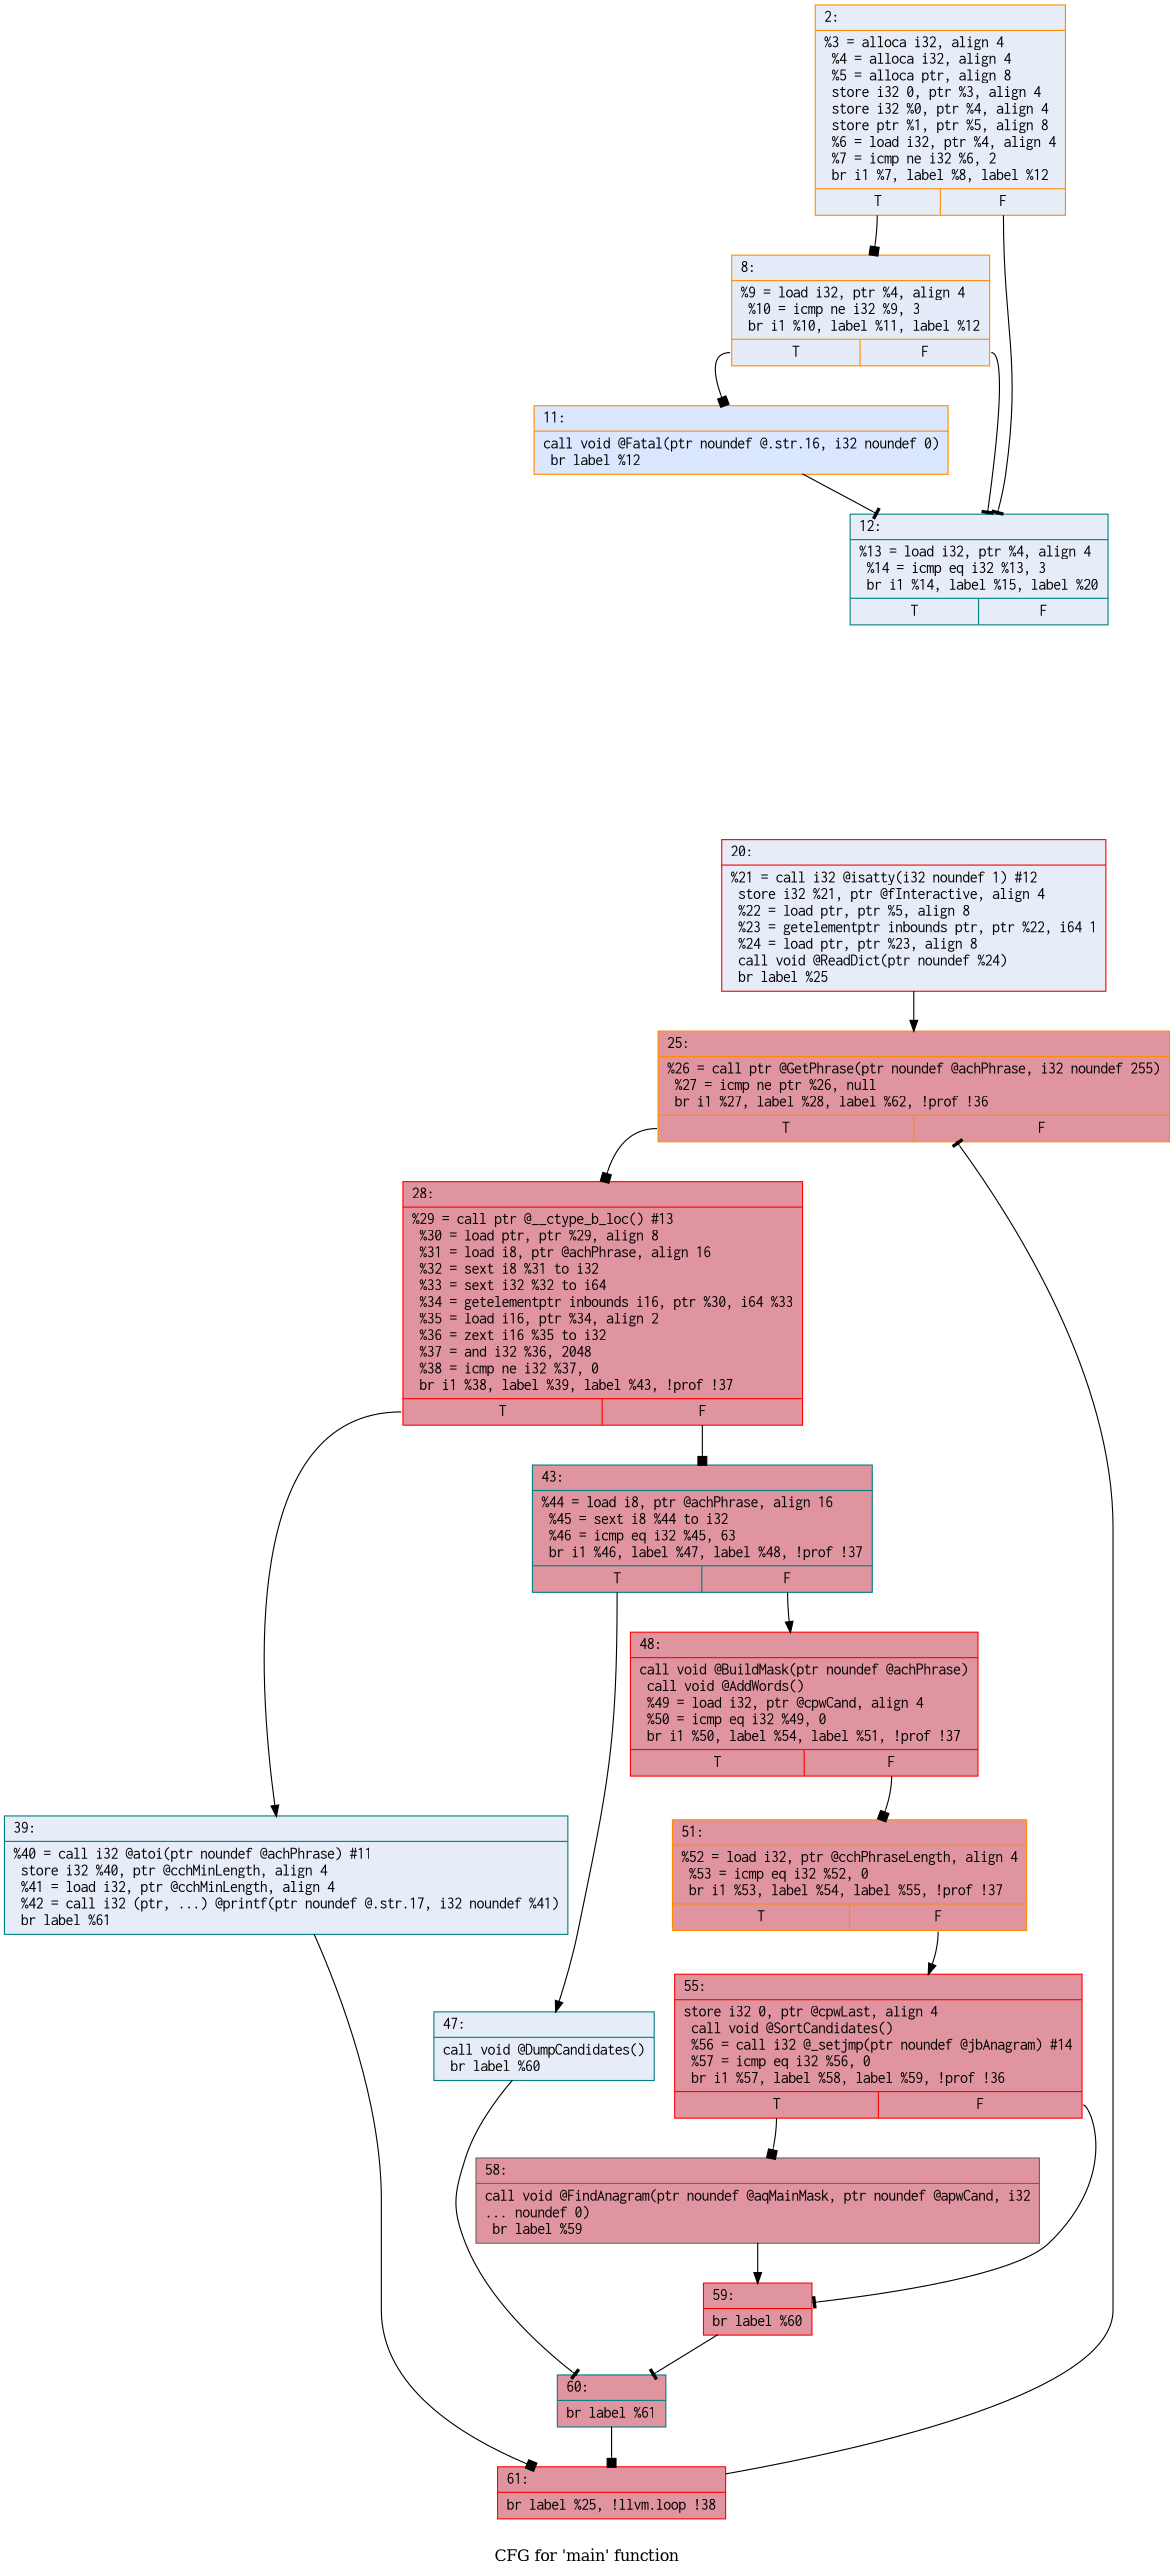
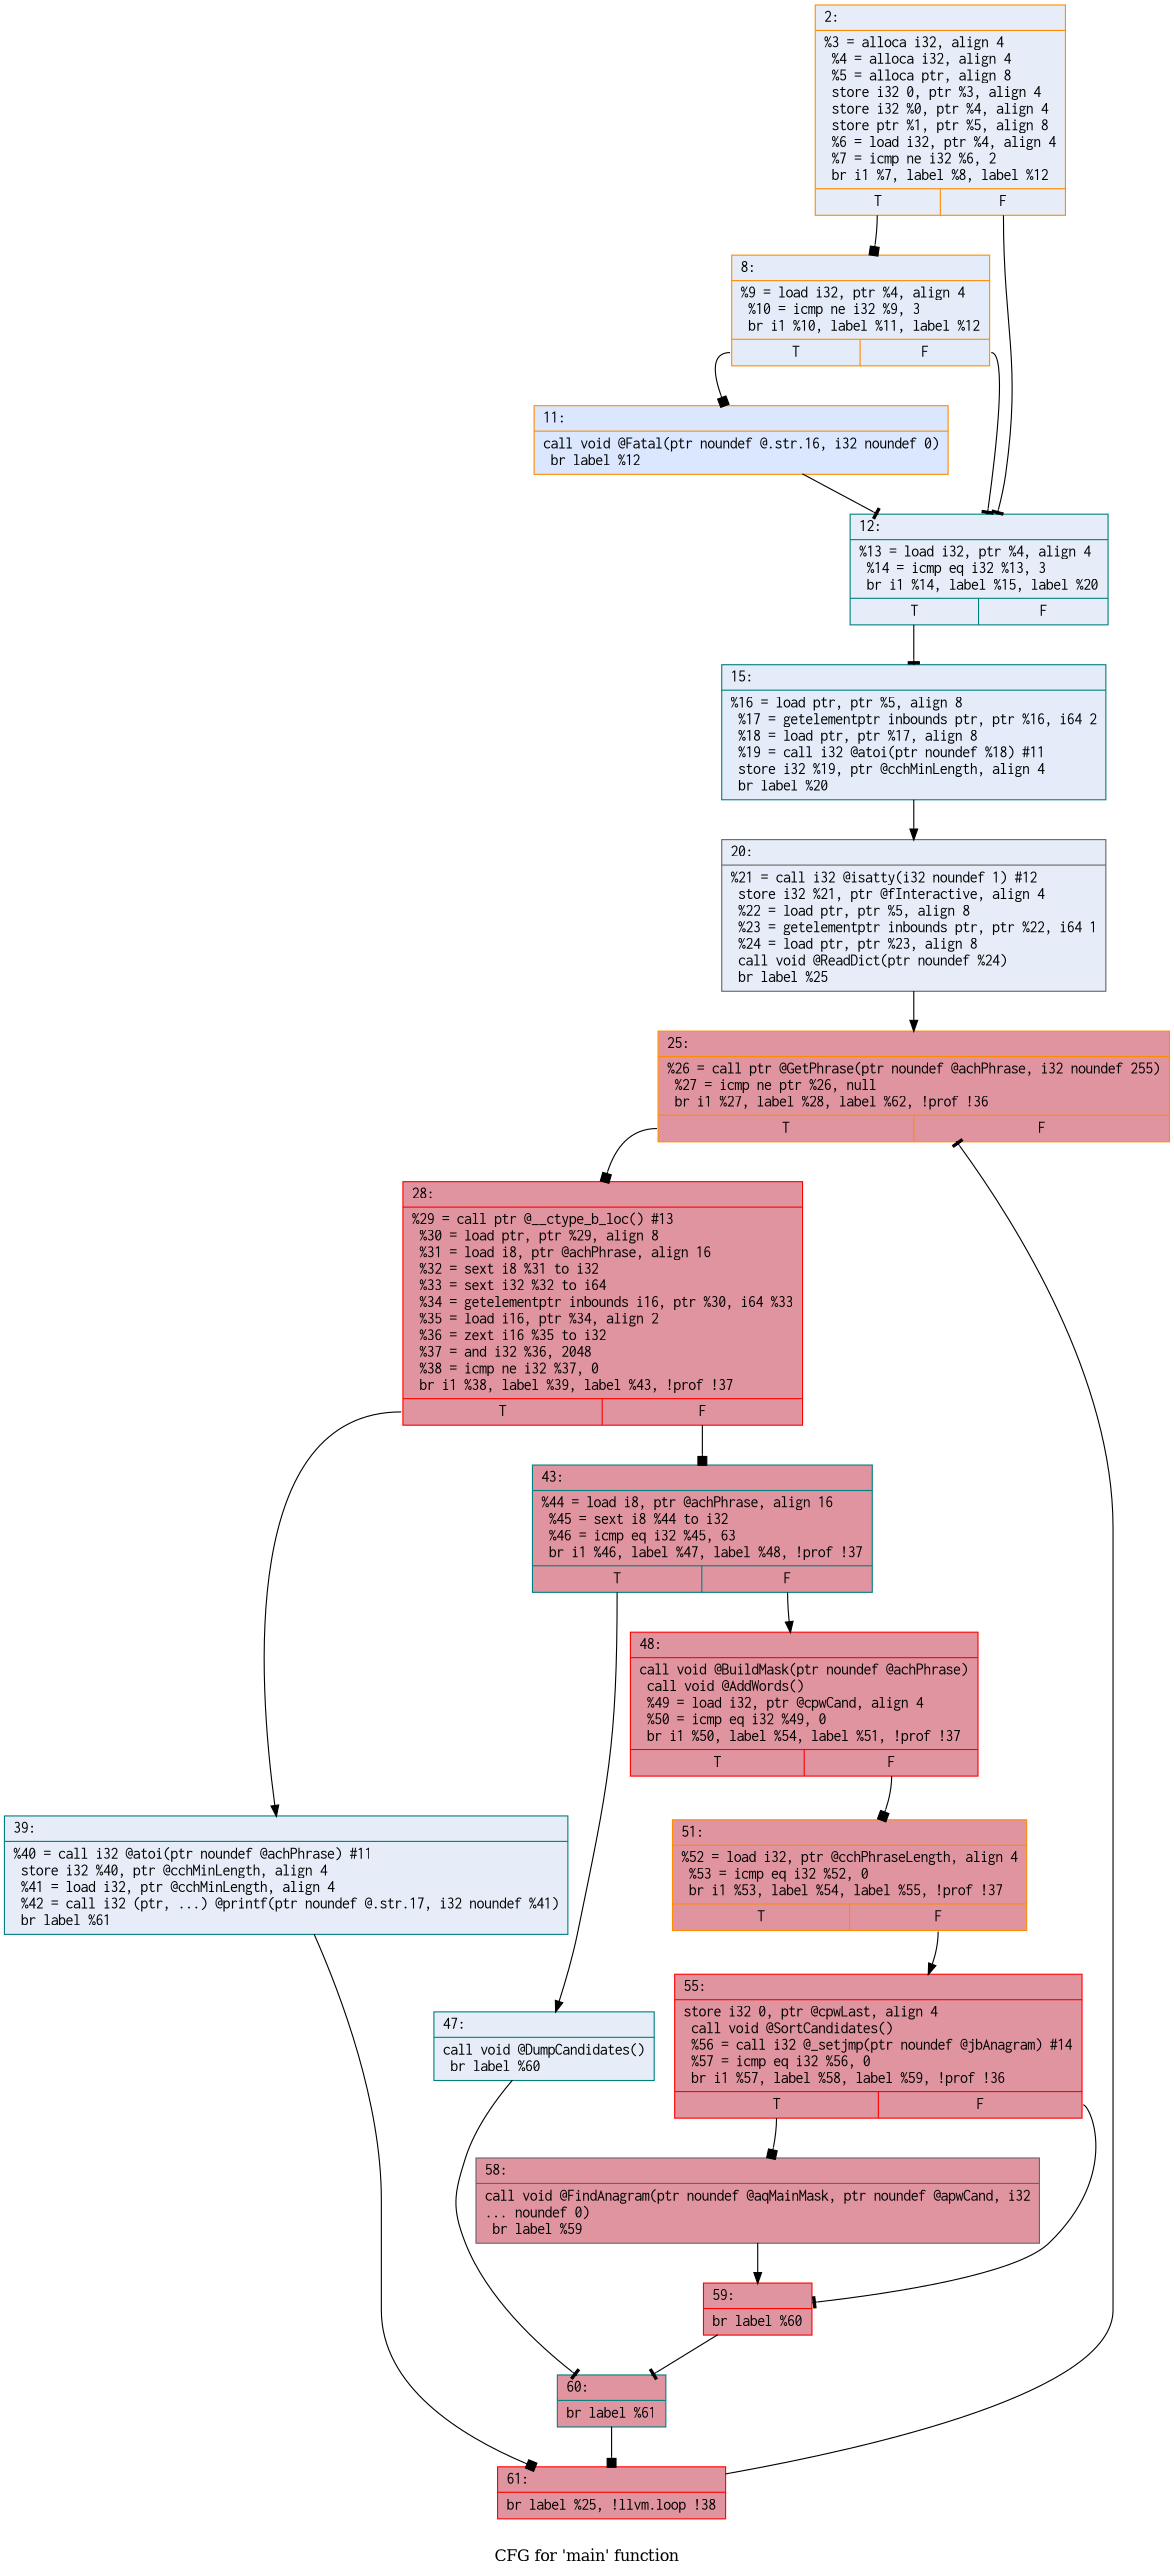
none -> (914, 732)
(914, 915) -> (914, 915)
